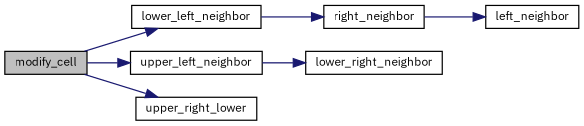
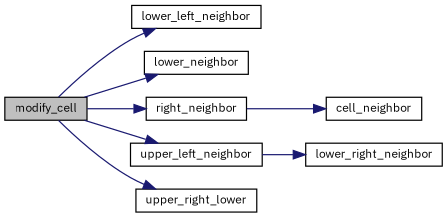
(286, 17) -> (110, 109)
(532, 17) -> (374, 109)
none -> (196, 63)
